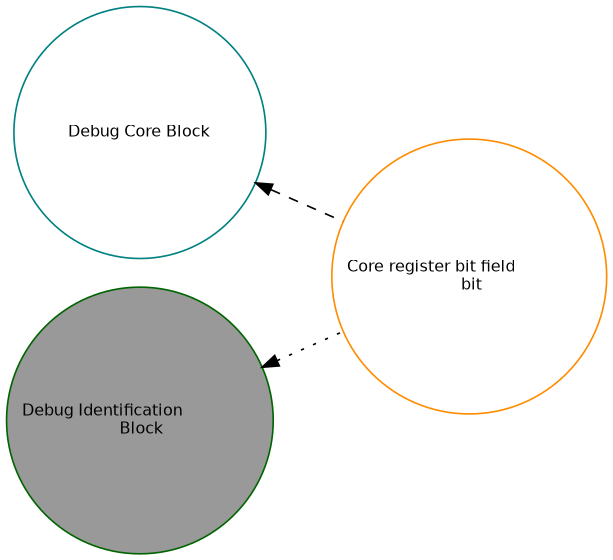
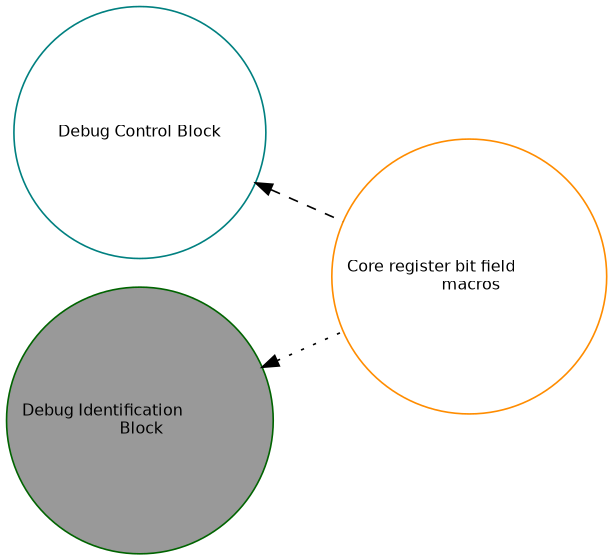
(140, 133) -> (140, 133)
(469, 277) -> (469, 277)
